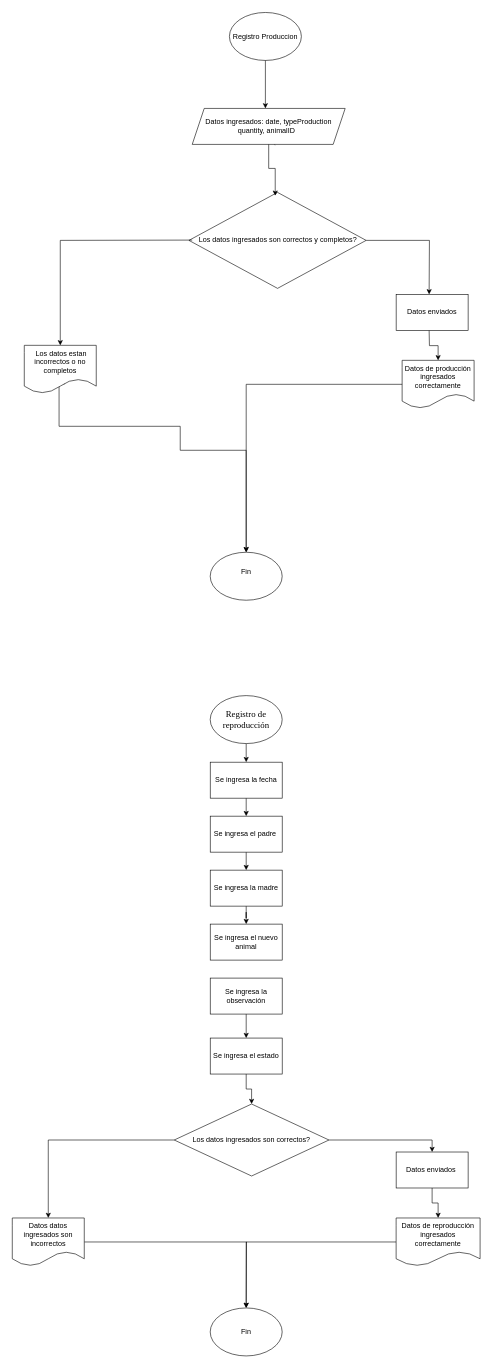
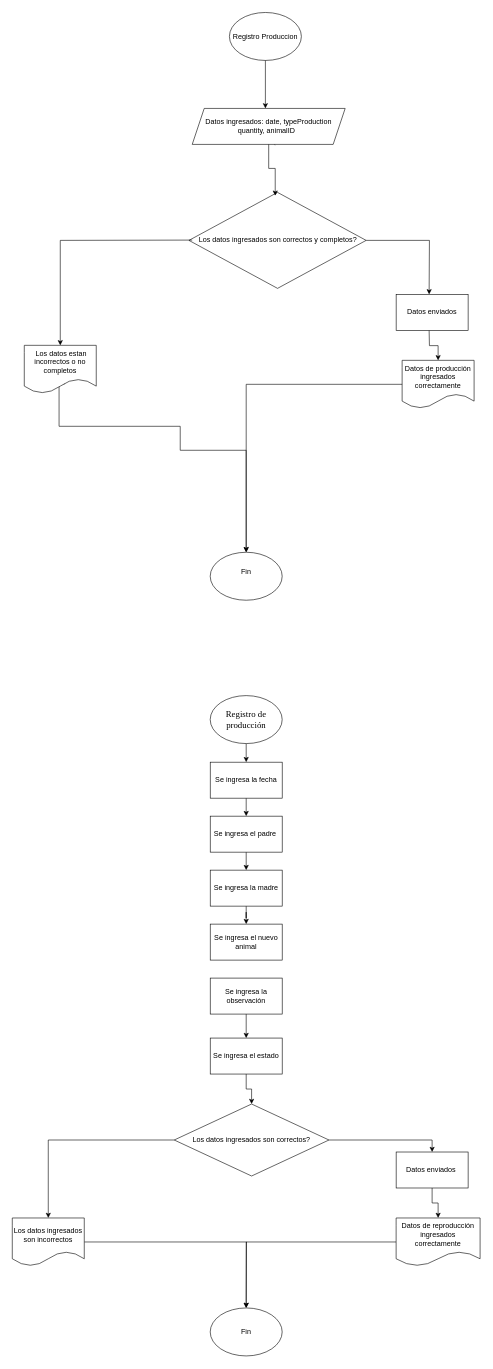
(246, 720) -> (246, 720)
(48, 1235) -> (48, 1235)
